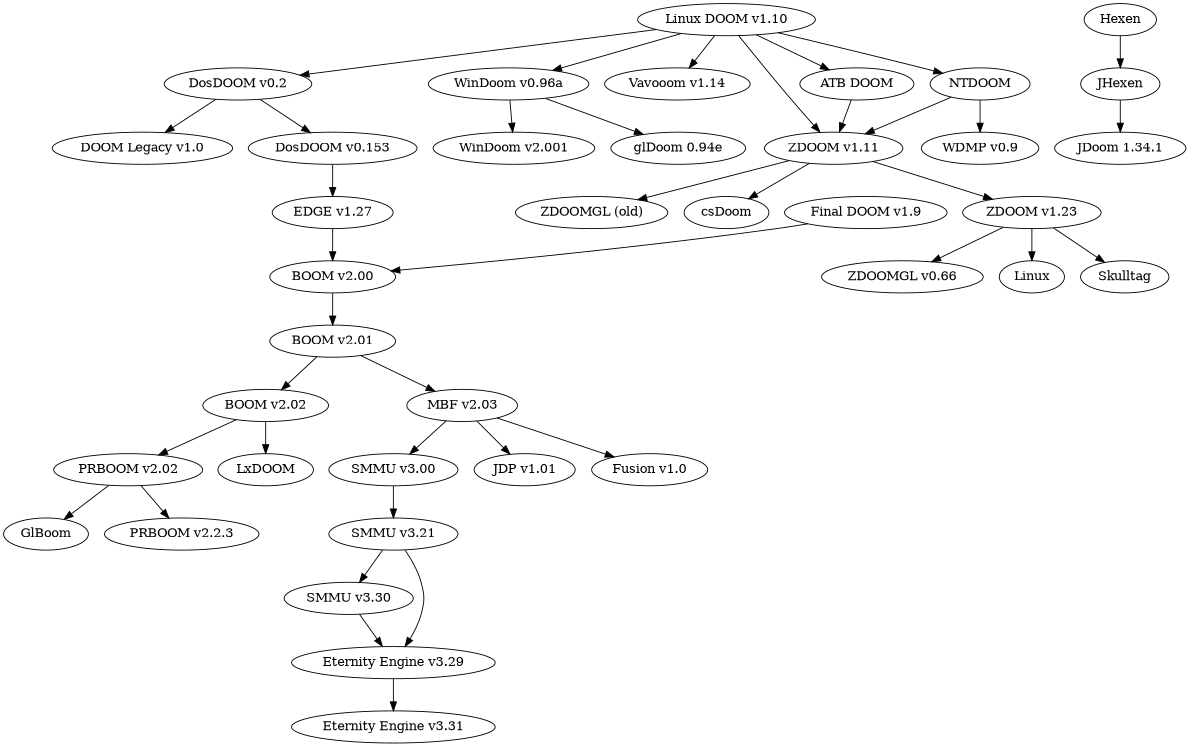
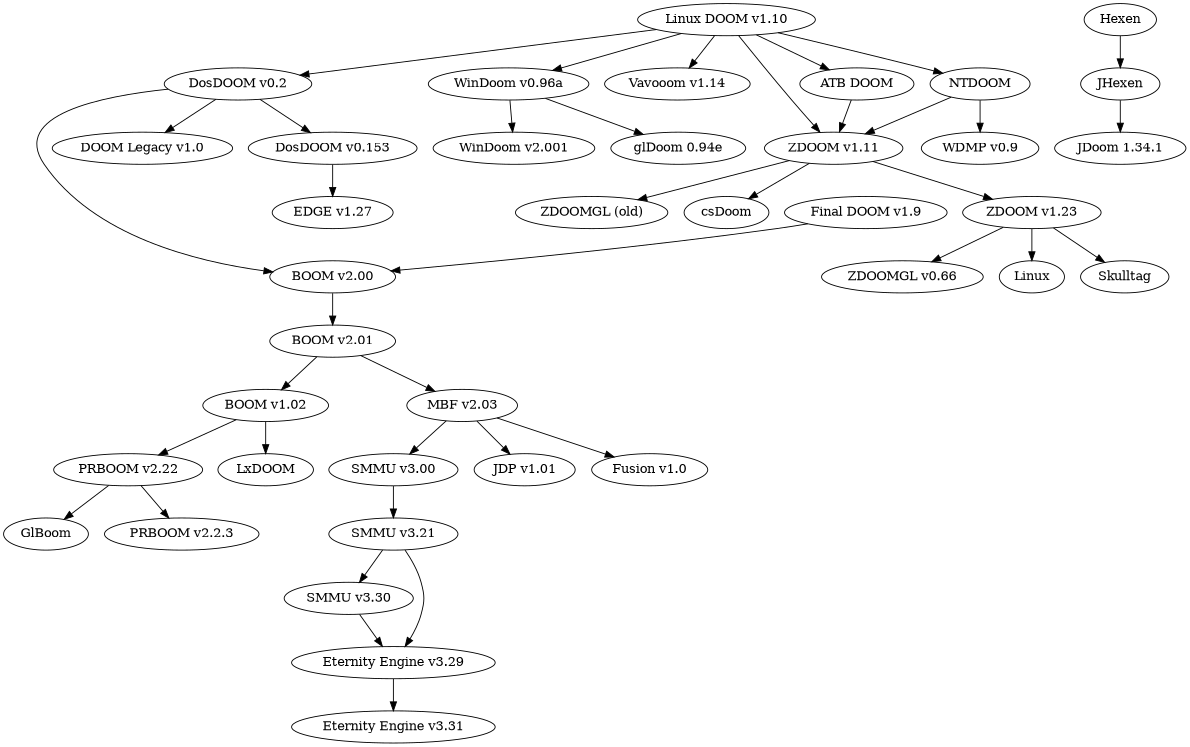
(333, 240) -> (70, 194)
(266, 405) -> (266, 405)
(128, 470) -> (128, 470)
